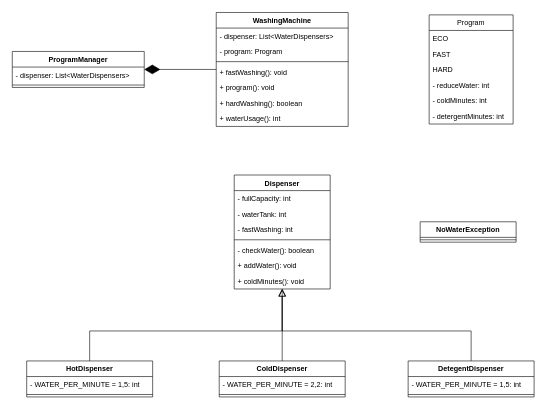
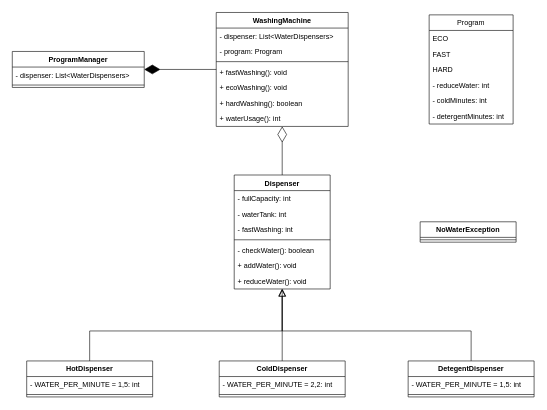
(250, 88) -> (255, 88)
none -> (282, 159)
(274, 281) -> (276, 281)
